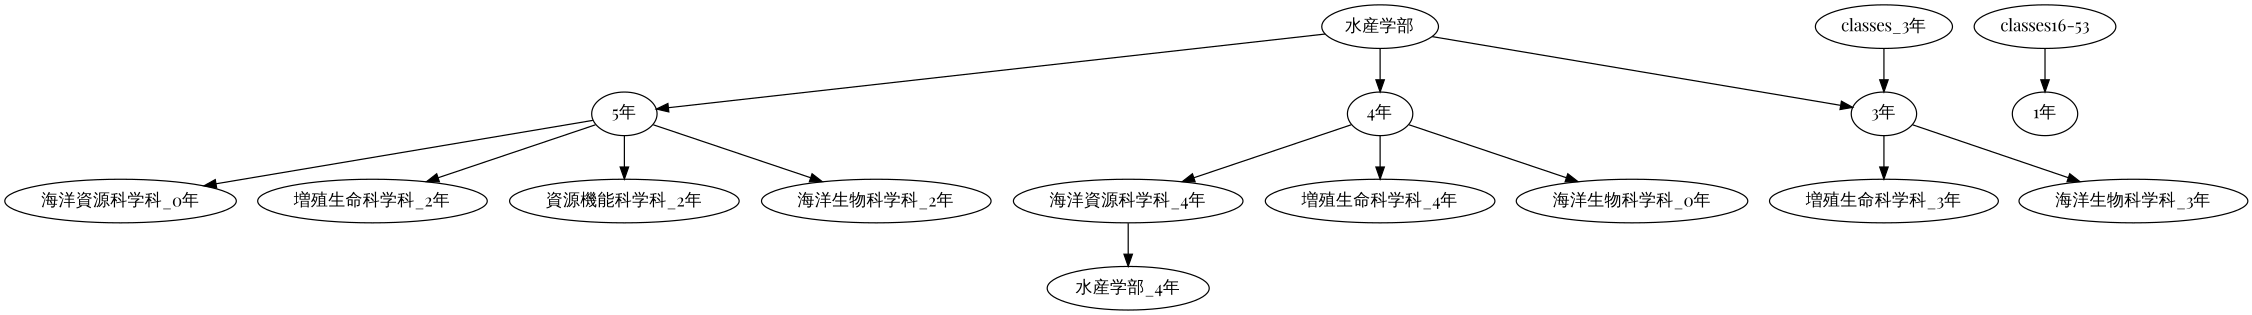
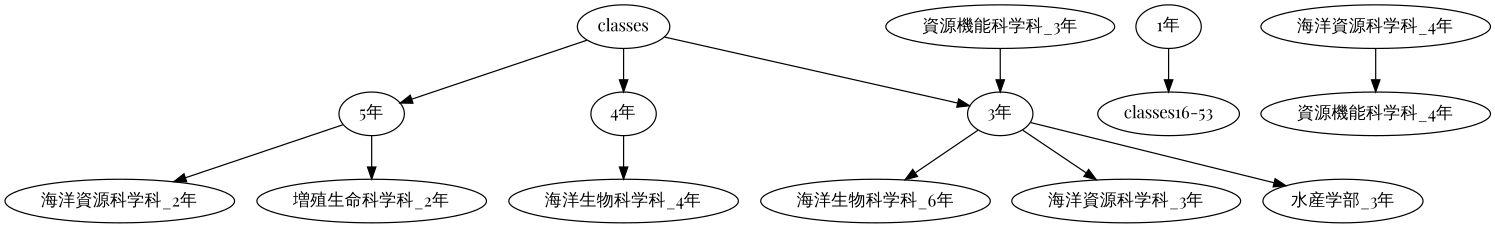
(1380, 27) -> (624, 27)
(1884, 27) -> (1000, 27)
(2045, 64) -> (1169, 64)
(1273, 151) -> none
(121, 201) -> (120, 201)
(624, 201) -> none
(876, 201) -> none
none -> (1126, 201)
(1380, 201) -> none
(1632, 201) -> (624, 201)
(1884, 201) -> (1343, 201)
(2133, 201) -> (876, 201)
(1128, 288) -> (1376, 114)
